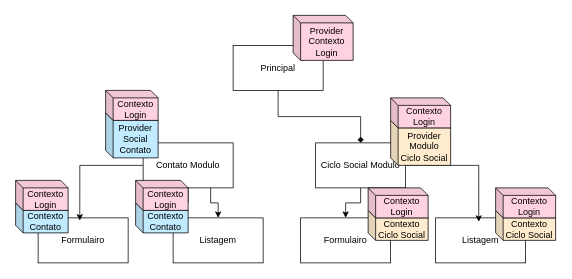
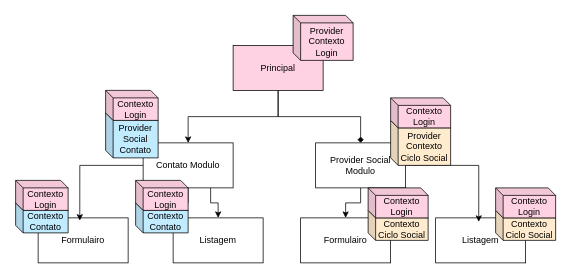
(278, 68) -> (278, 68)
none -> (231, 117)
(424, 147) -> (424, 147)
(360, 165) -> (360, 165)
